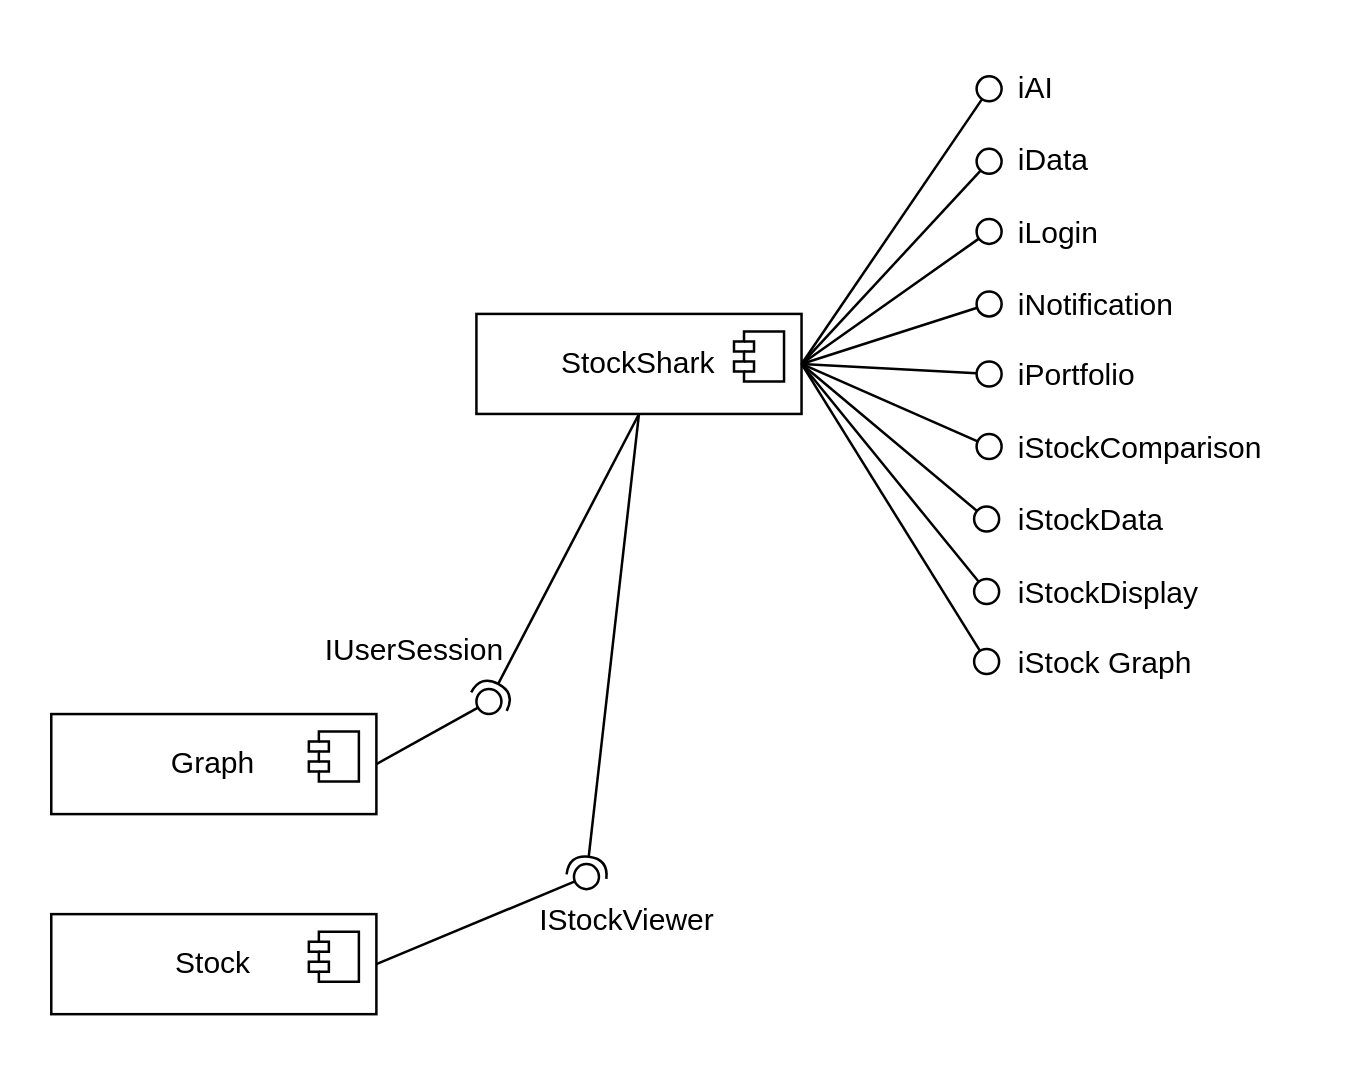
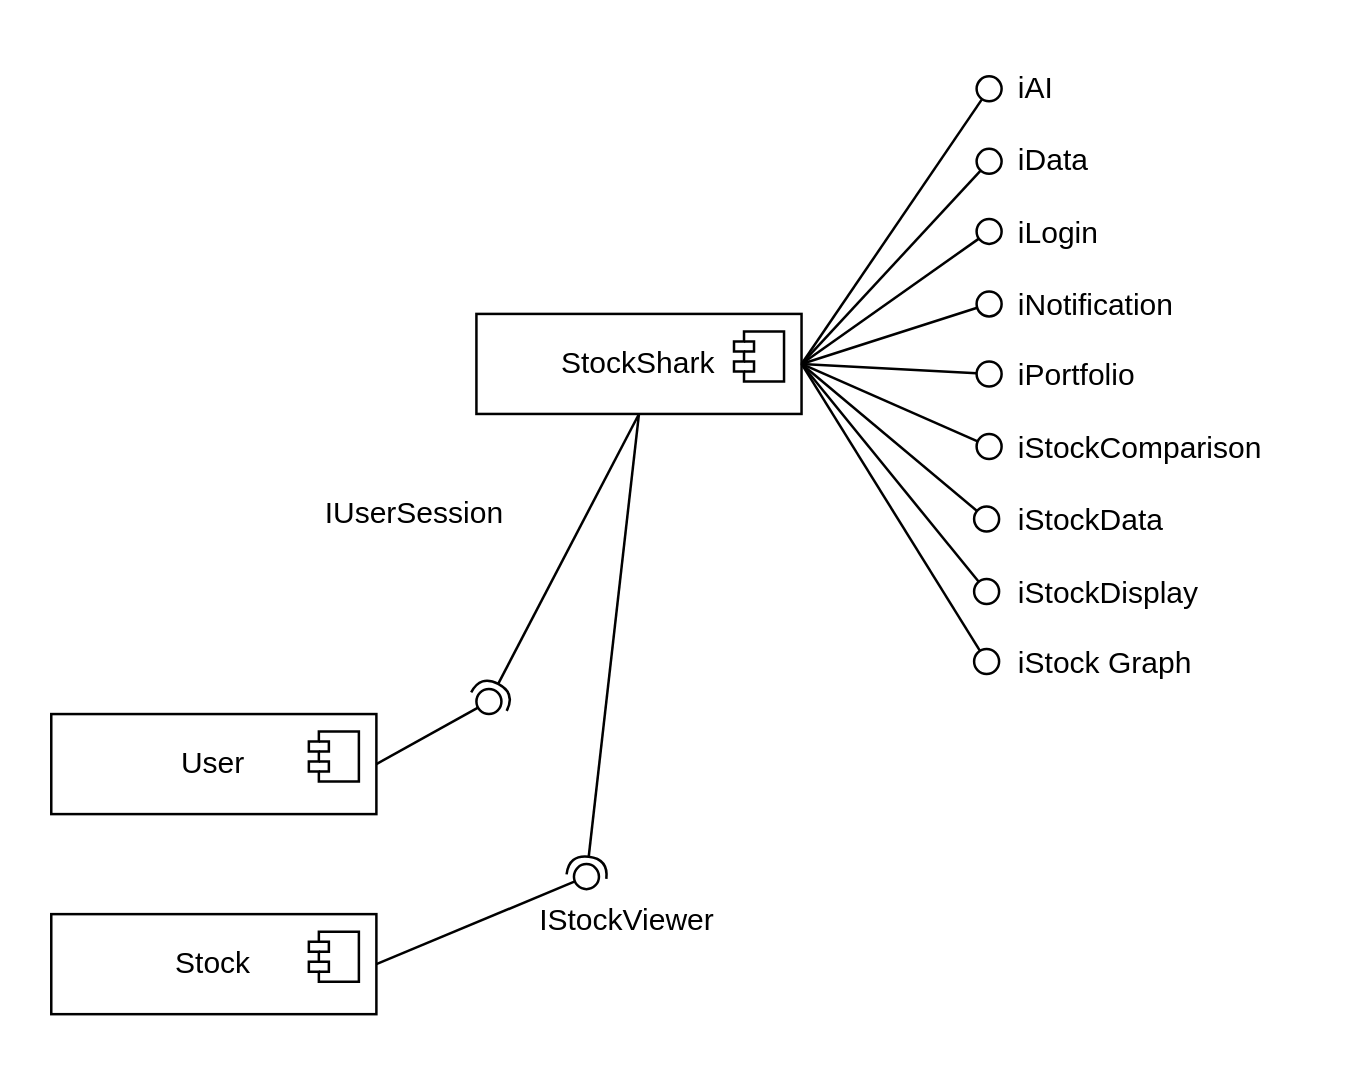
(414, 651) -> (414, 514)
(214, 764) -> (214, 764)
